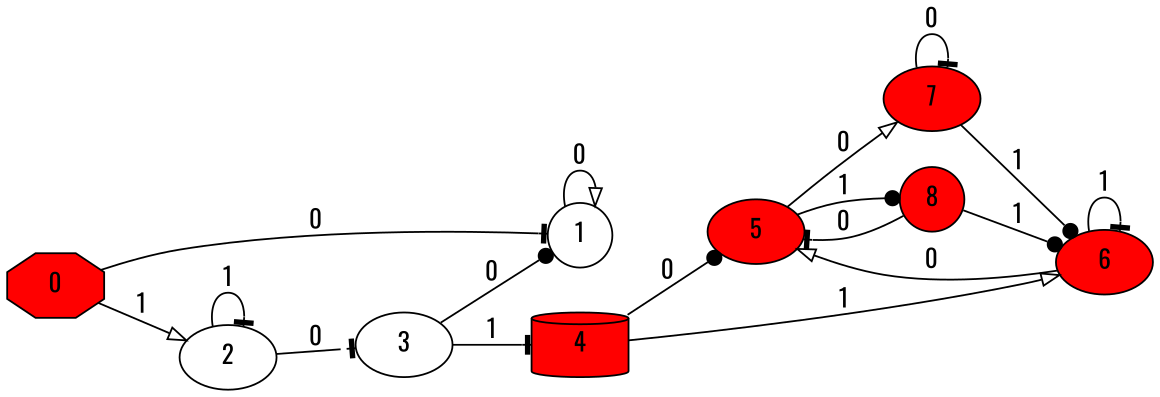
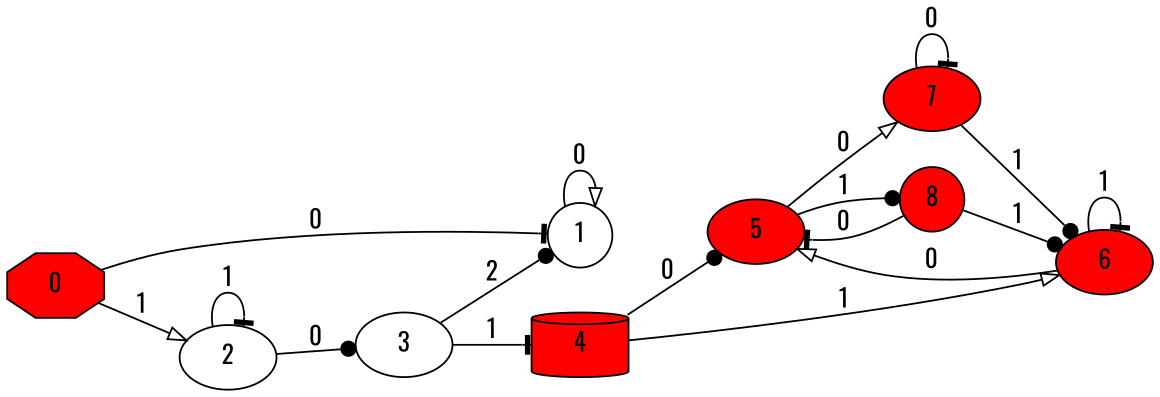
(492, 274) -> (492, 274)
(309, 352) -> (309, 352)
